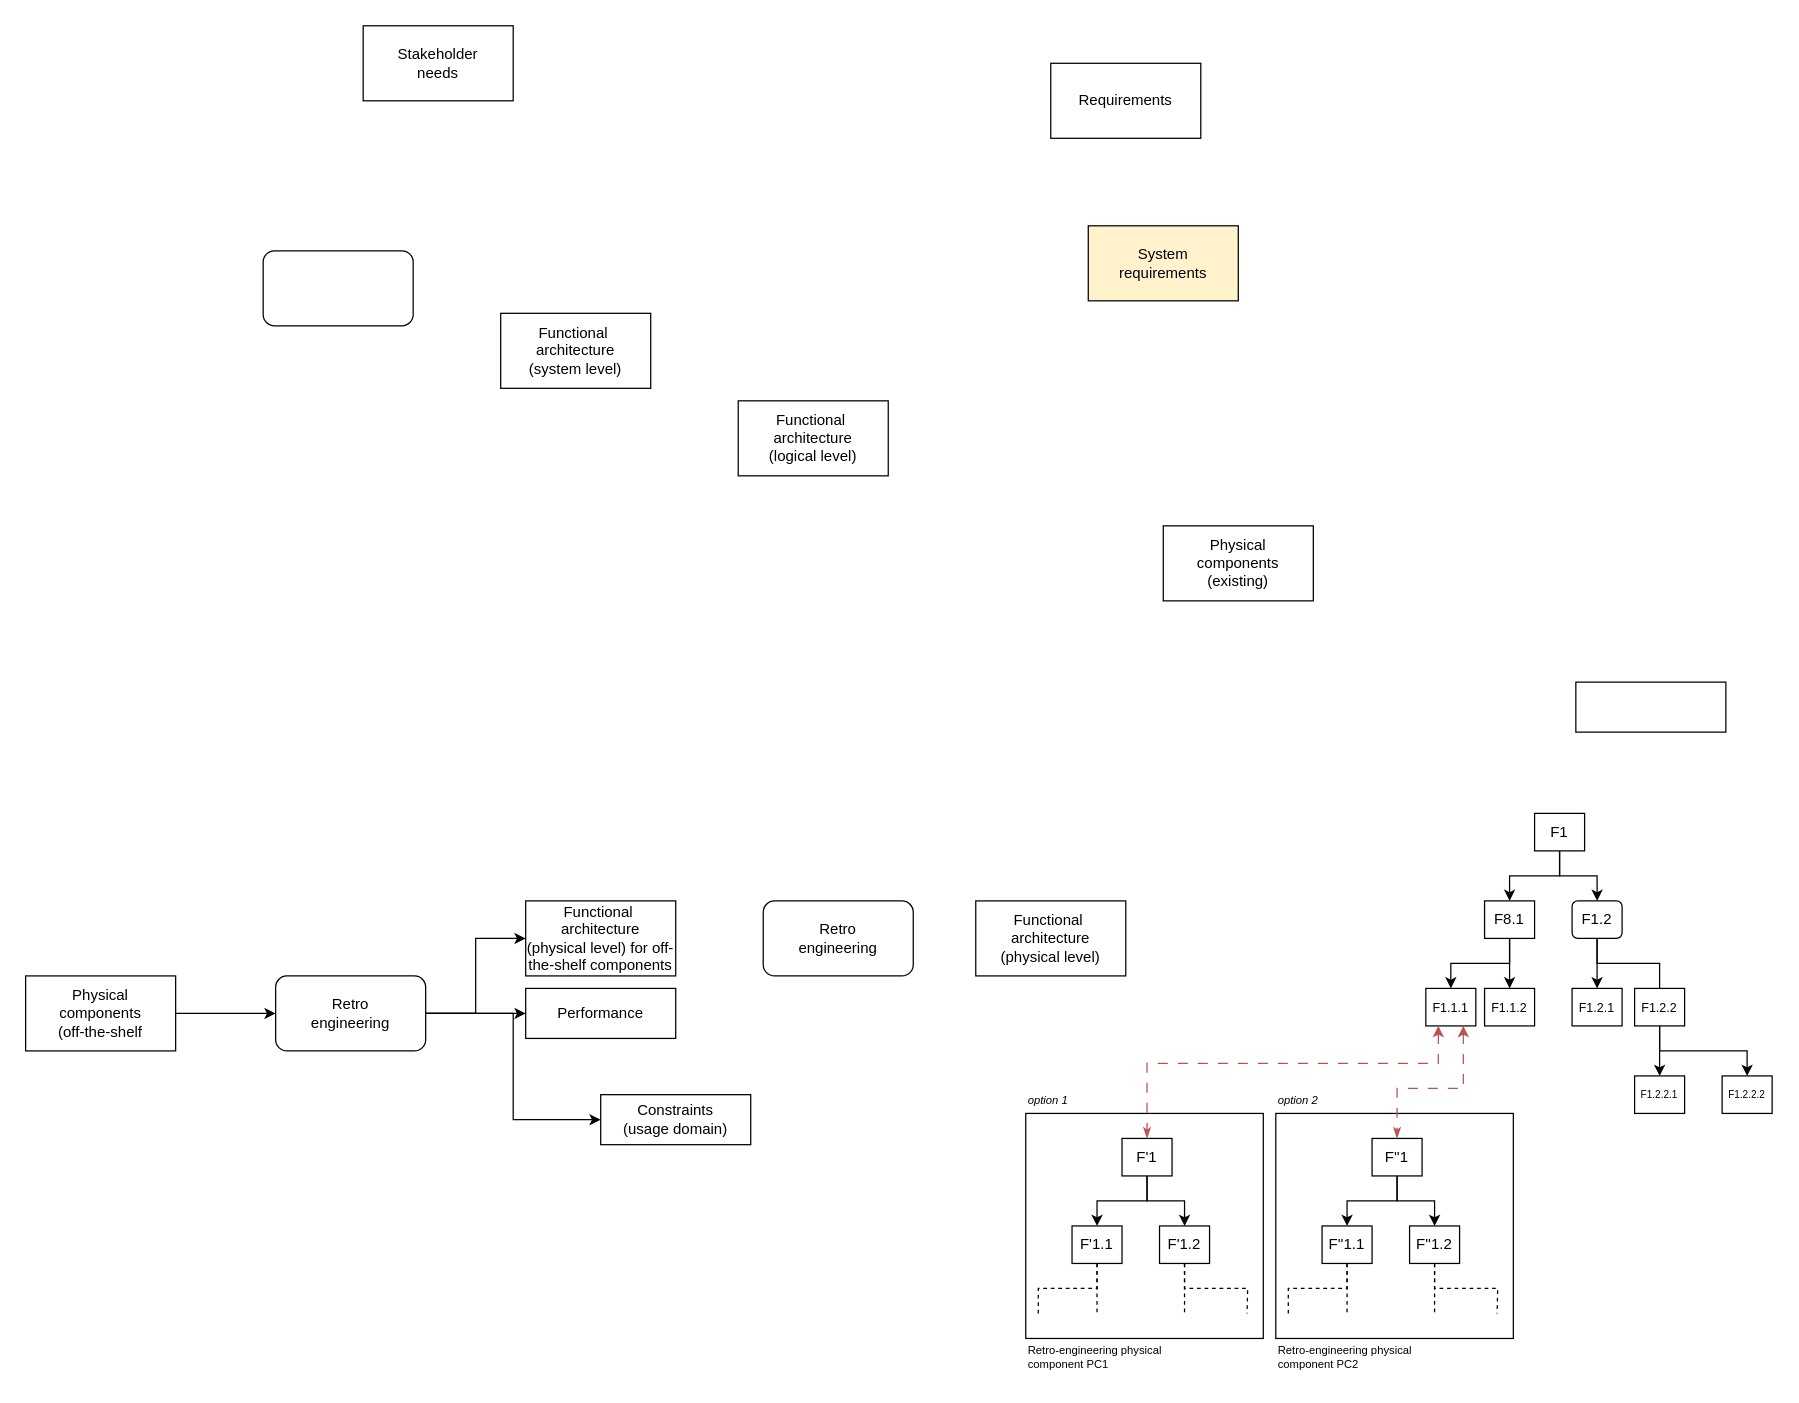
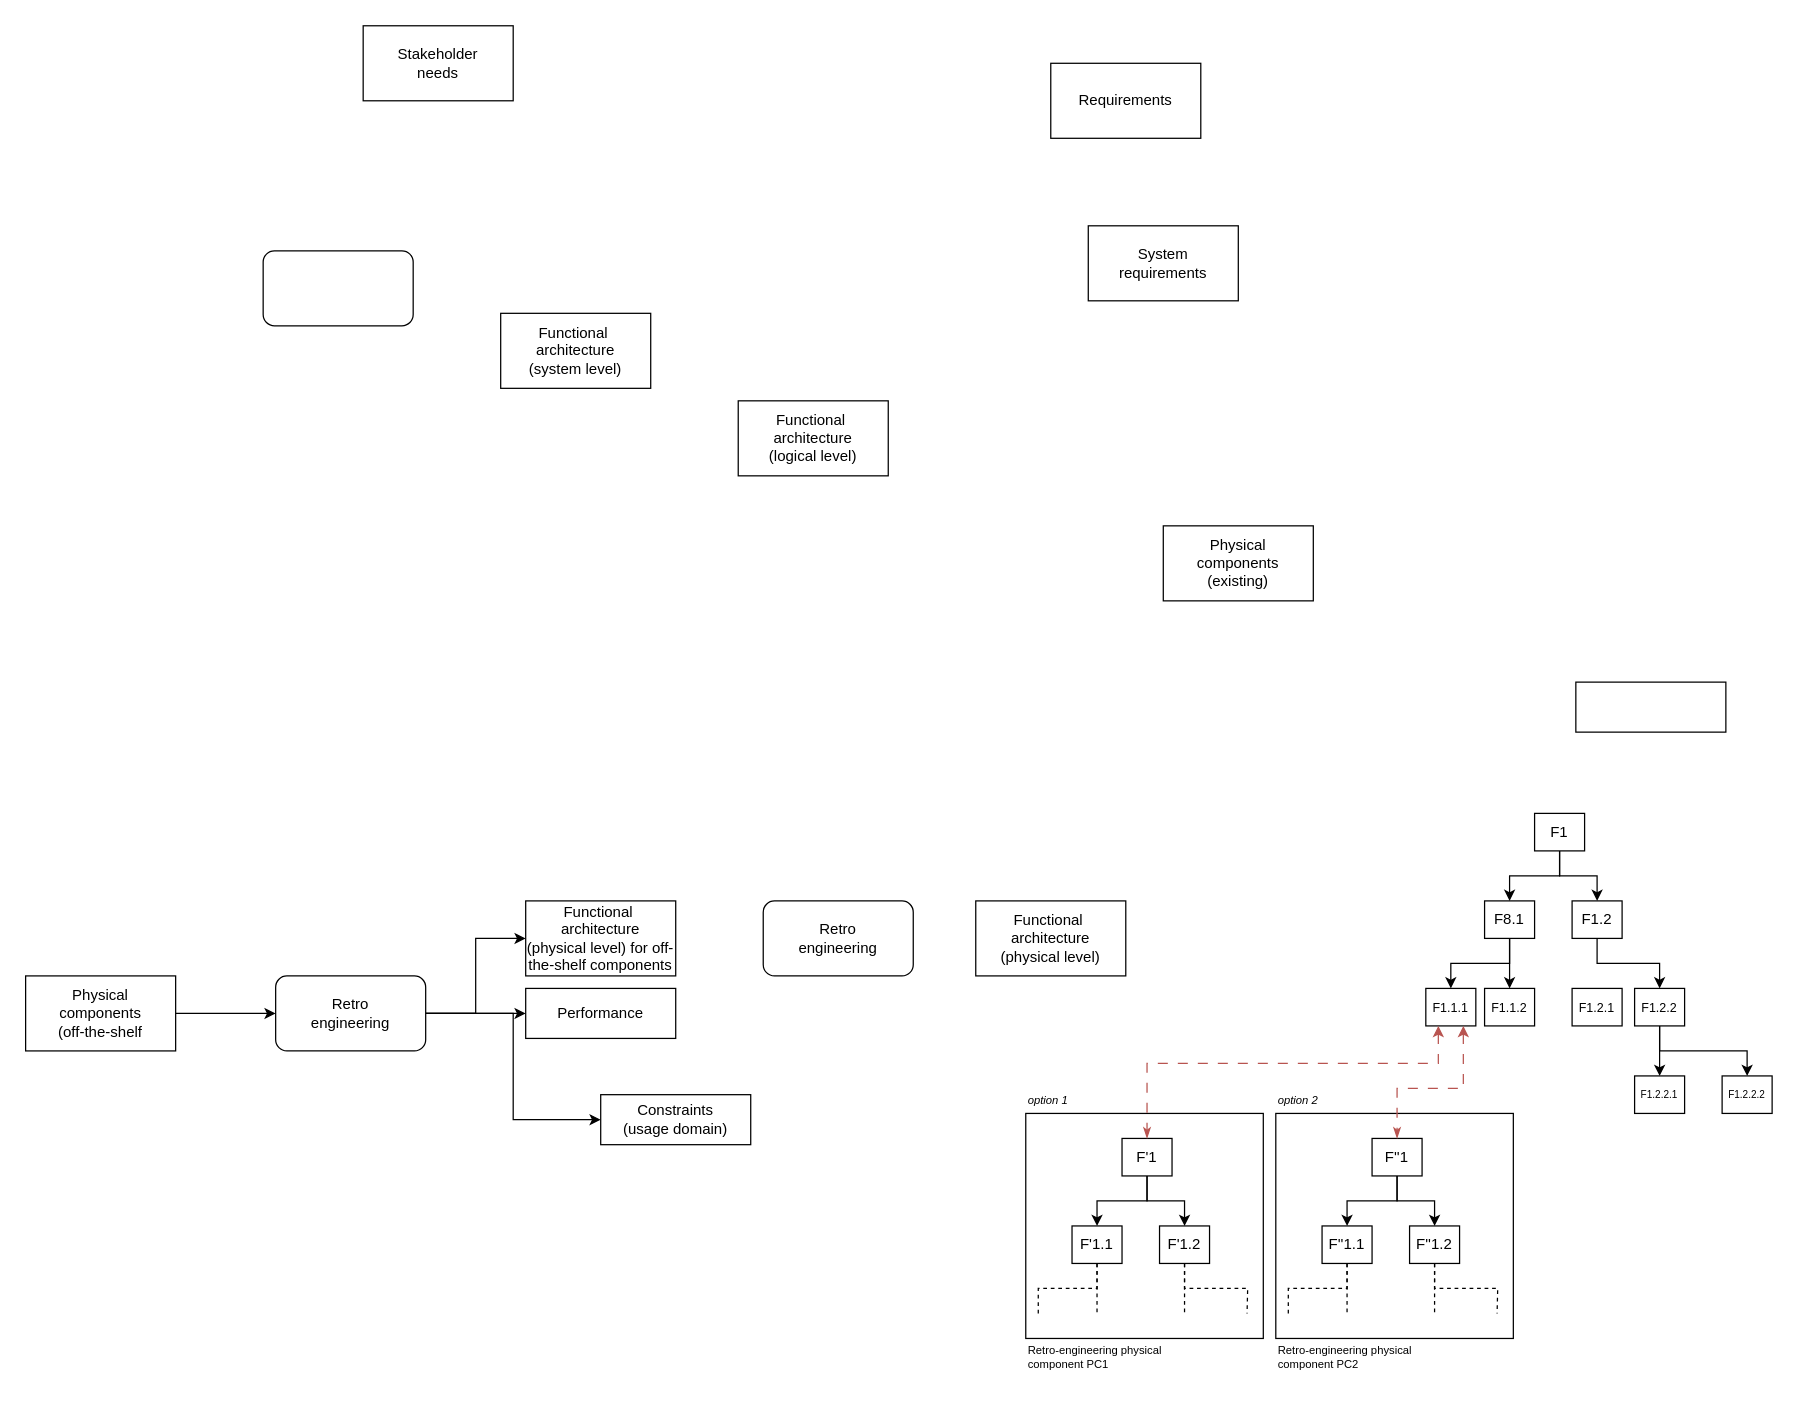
(1163, 263) -> (1163, 263)
(1597, 919) -> (1597, 919)
(1597, 973) -> none
(1659, 982) -> (1659, 978)
